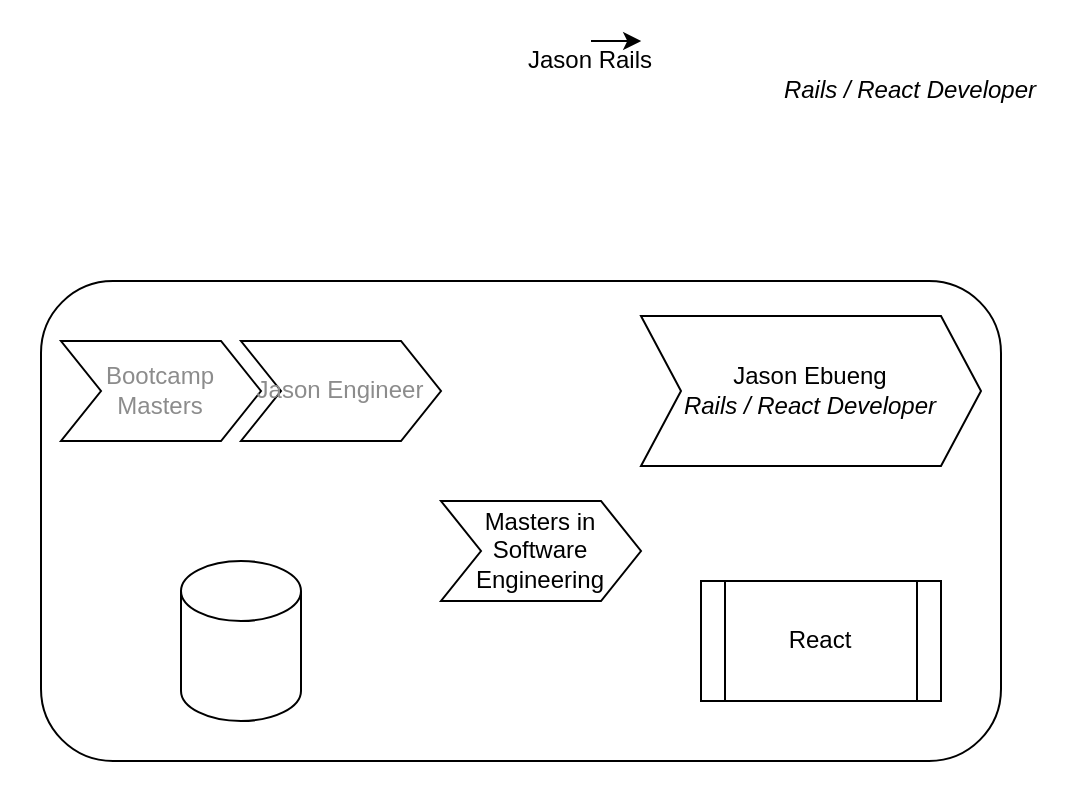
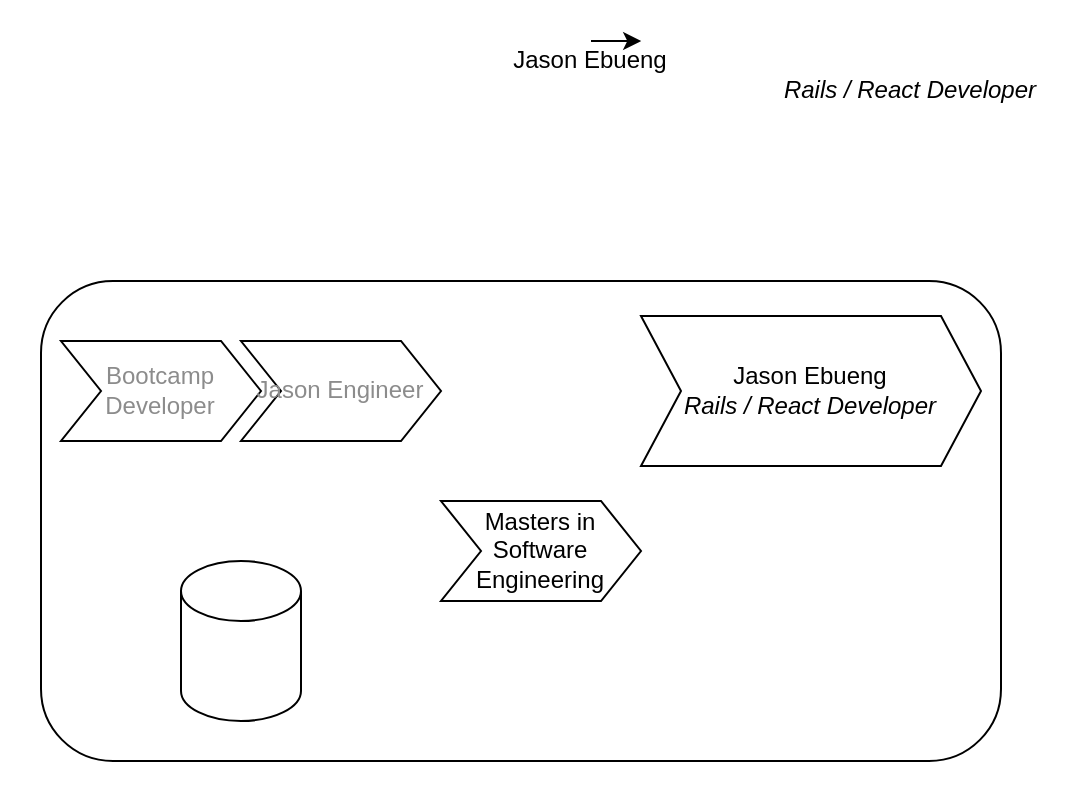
(591, 61) -> (591, 61)
(161, 391) -> (161, 391)
(821, 641) -> none
